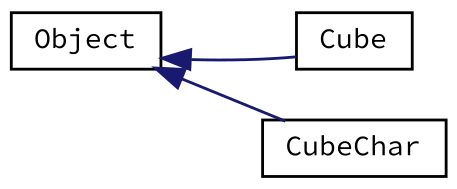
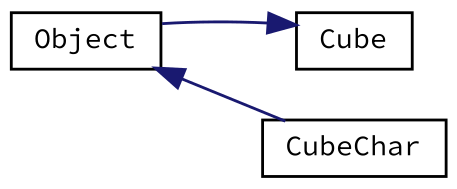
(244, 60) -> (215, 22)
